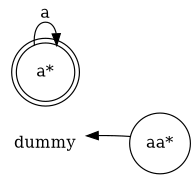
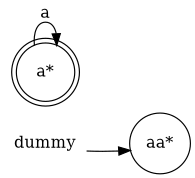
(114, 136) -> (103, 151)
